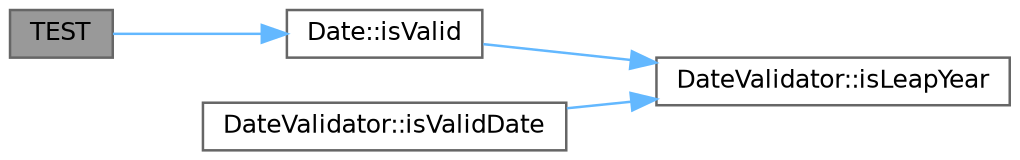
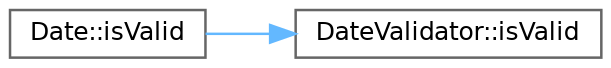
(61, 34) -> none
(833, 81) -> (448, 34)
(385, 127) -> none
